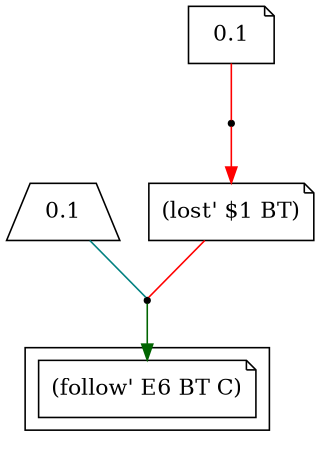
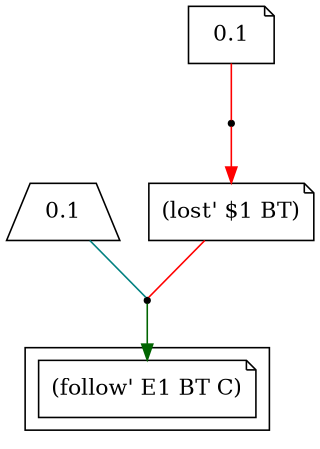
(147, 389) -> (147, 389)
